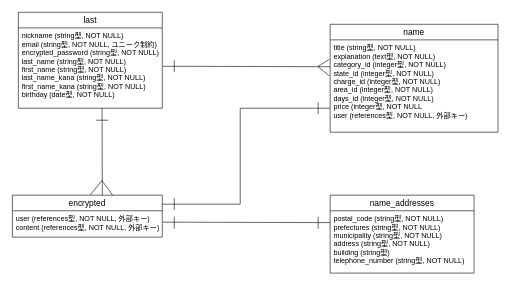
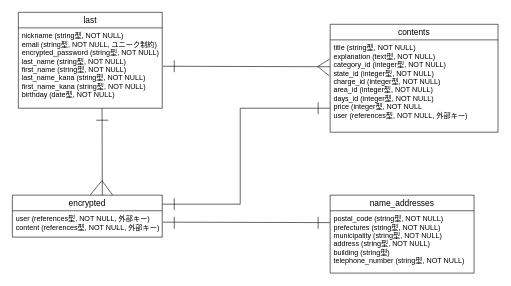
(414, 33) -> (414, 33)
